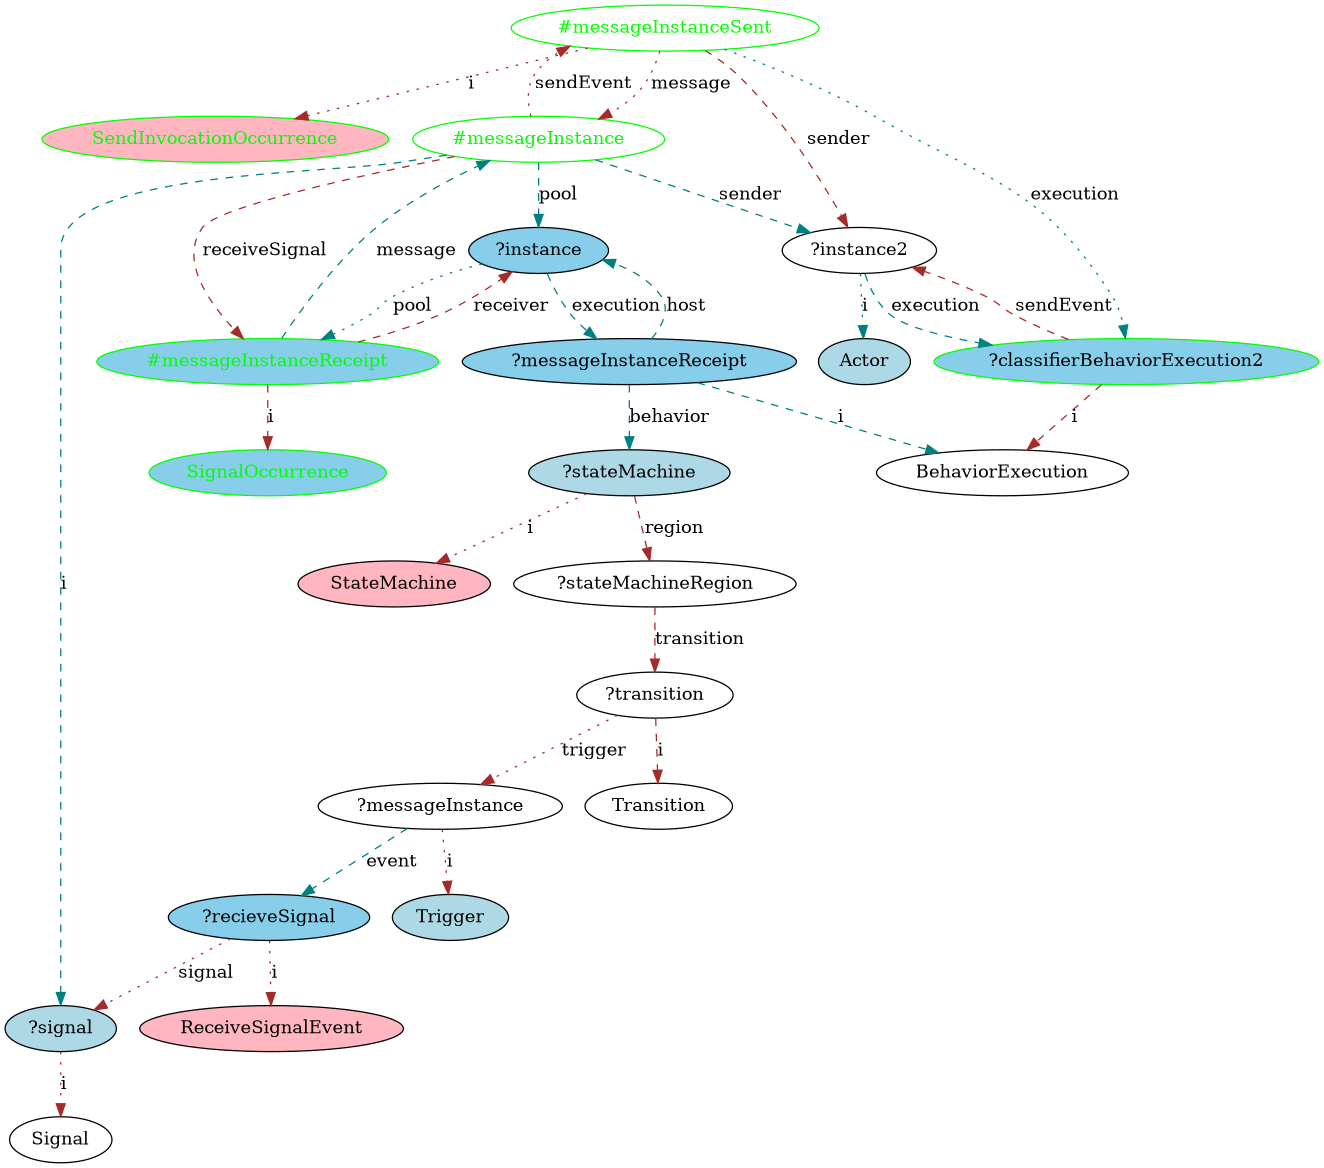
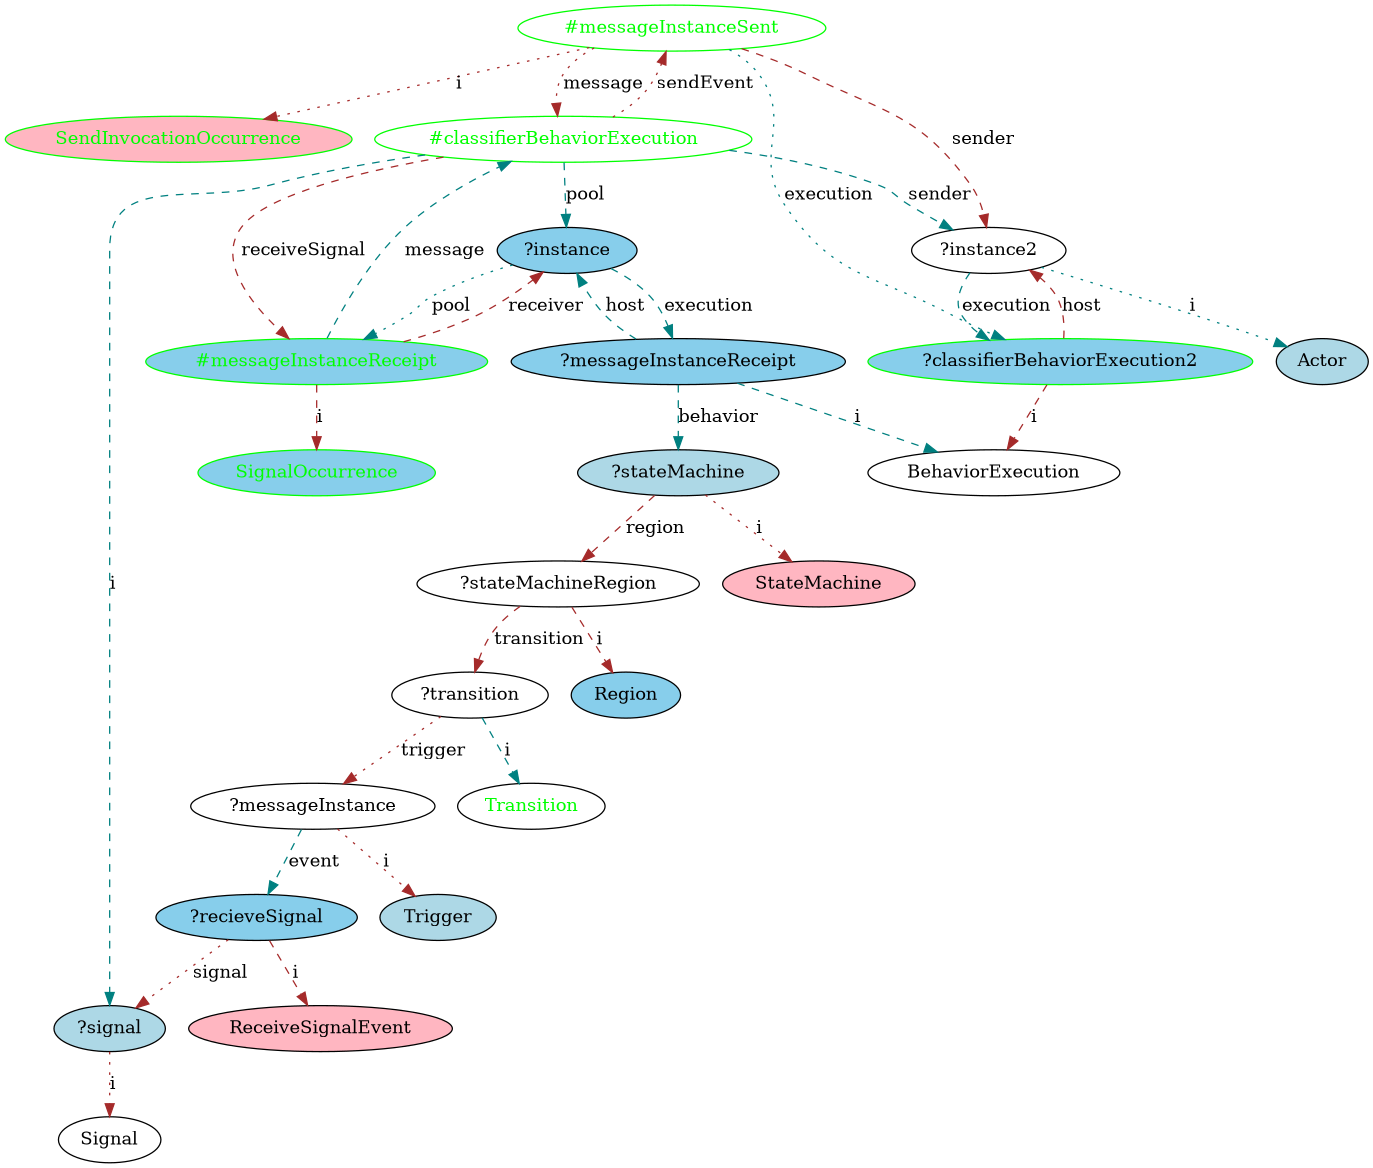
(539, 139) -> (563, 139)
(1064, 306) -> (1081, 306)
none -> (626, 695)
(657, 744) -> (497, 745)
(659, 806) -> (531, 806)
(270, 967) -> (285, 967)
